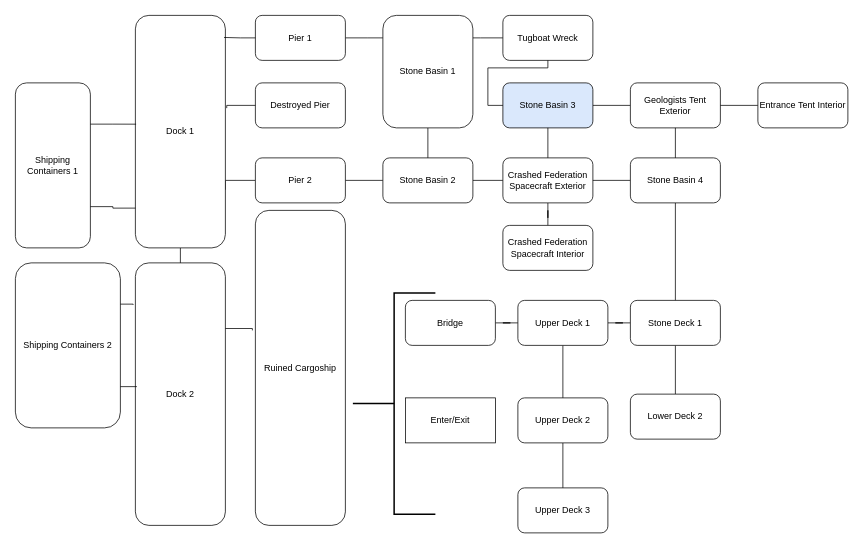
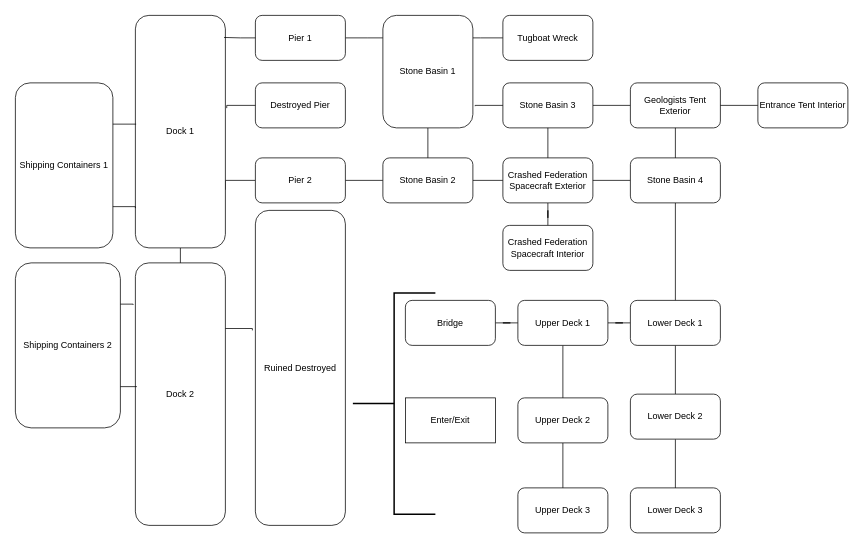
(502, 68) -> (481, 105)
(548, 105) -> (548, 105)
(53, 165) -> (64, 165)
(675, 323) -> (675, 323)
(300, 368) -> (300, 368)
none -> (675, 464)
none -> (675, 510)
